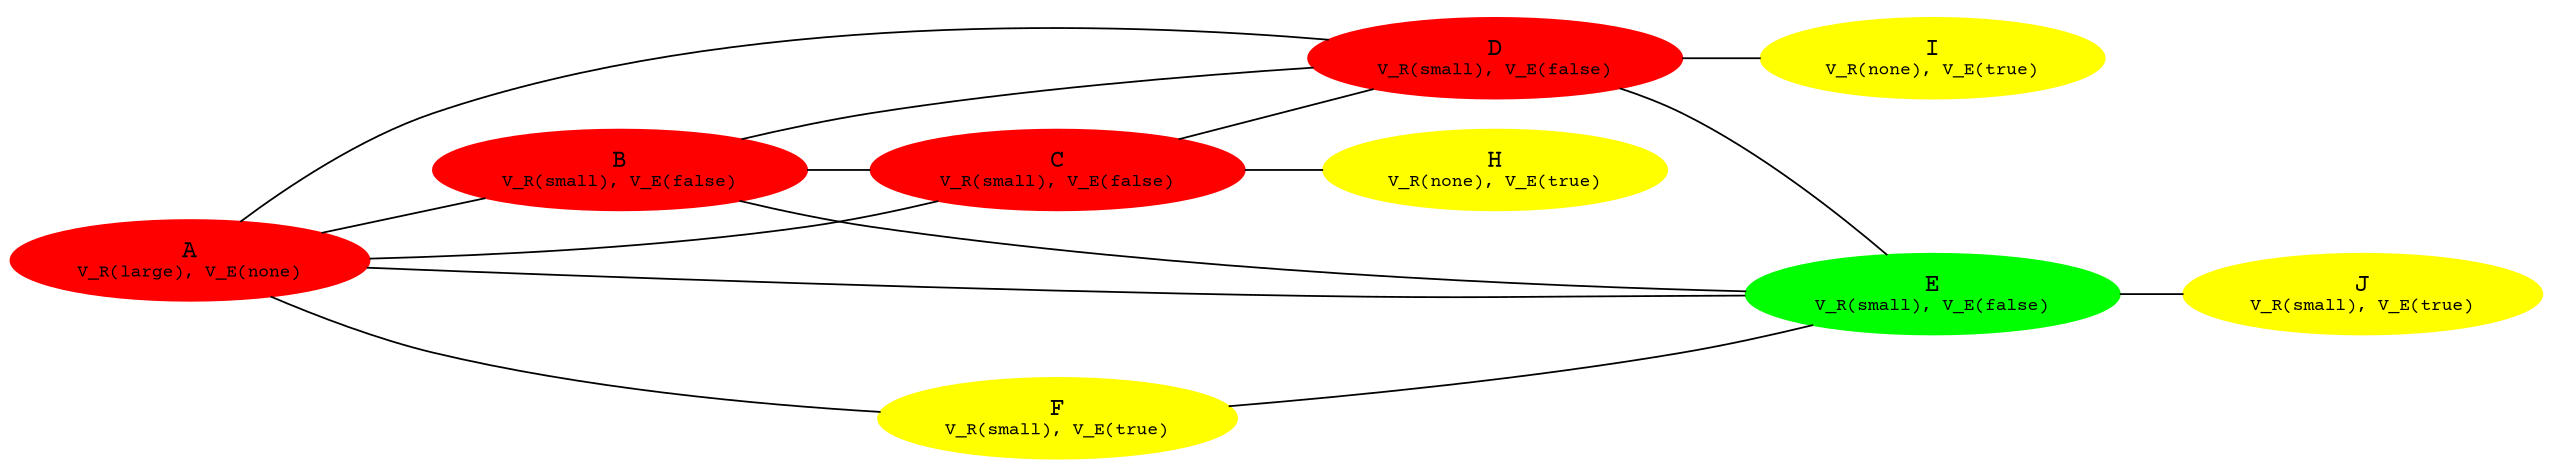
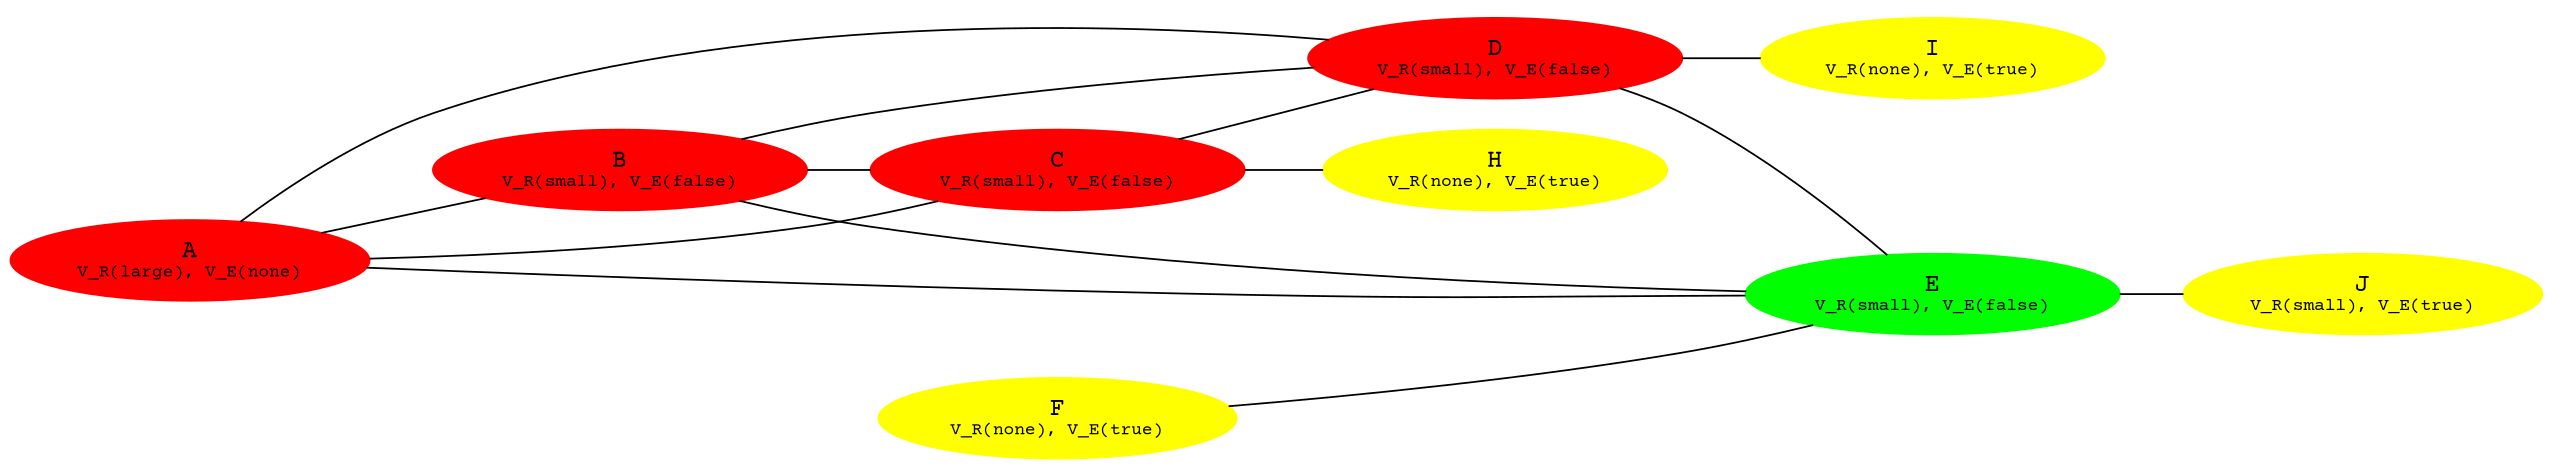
(570, 379) -> none
(1058, 429) -> (1058, 429)
